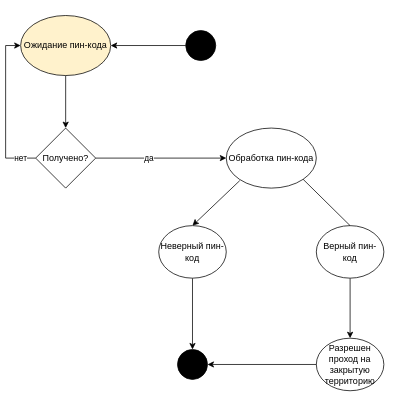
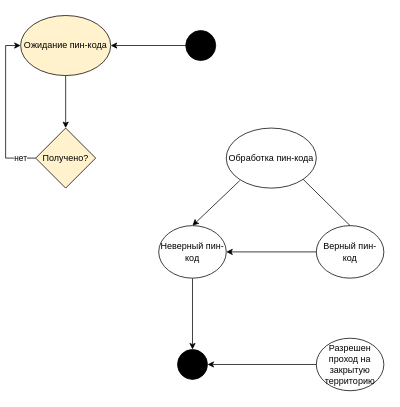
(66, 158) -> (66, 158)
(148, 158) -> none
(350, 331) -> (233, 252)
